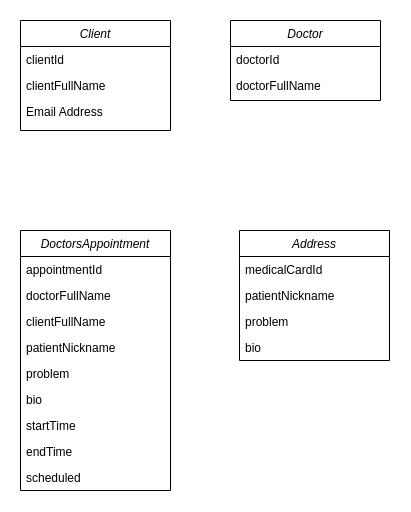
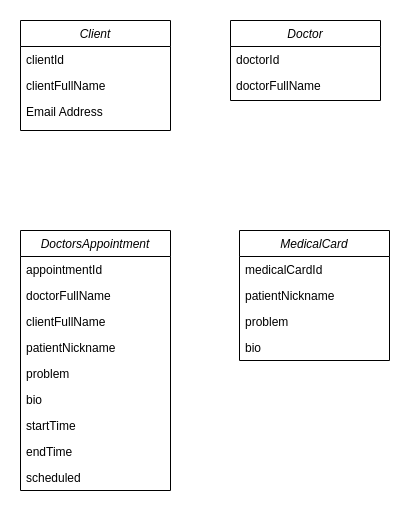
(314, 244) -> (314, 244)
